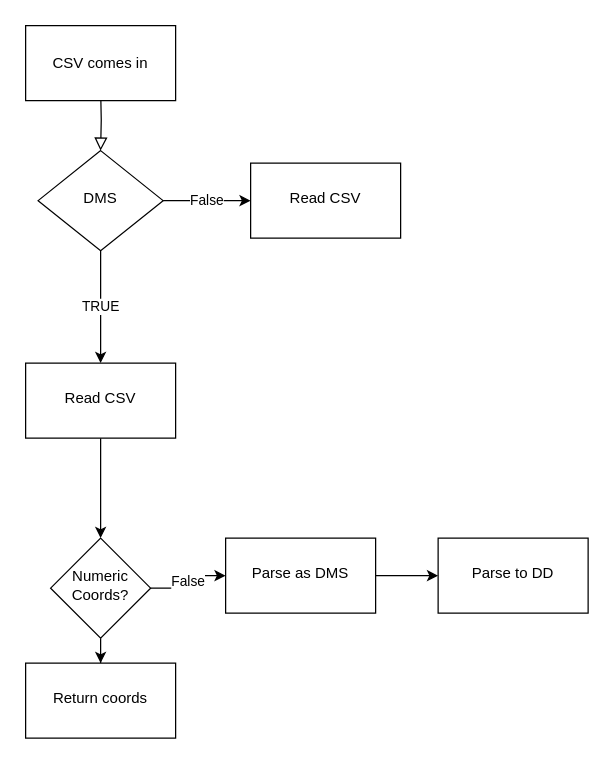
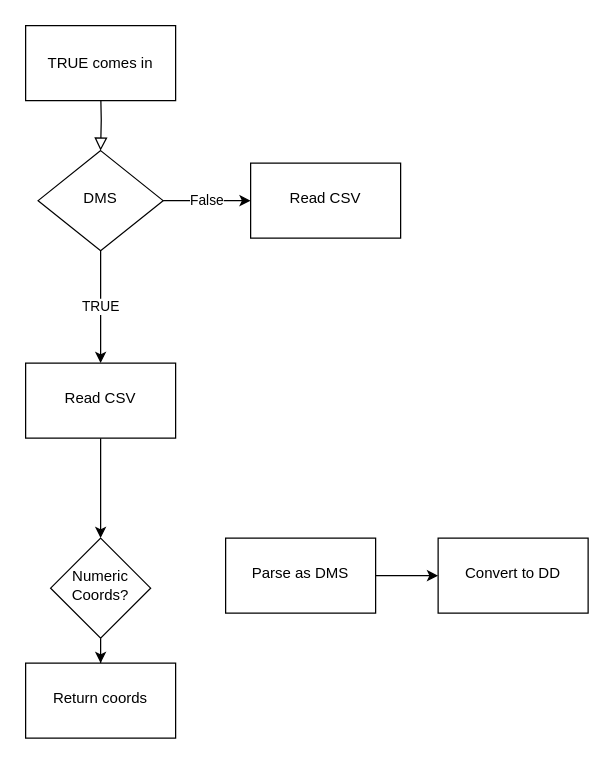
(101, 63) -> (101, 63)
(513, 573) -> (513, 573)
(197, 576) -> none
